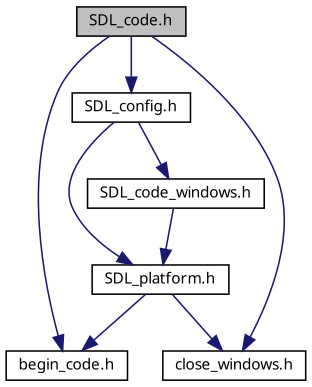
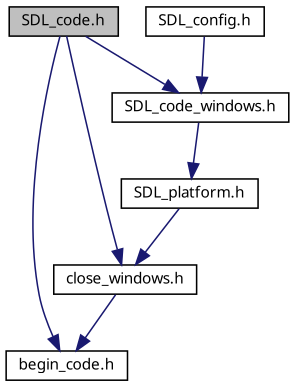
(131, 57) -> (125, 60)
(69, 192) -> none
(120, 317) -> (100, 316)
